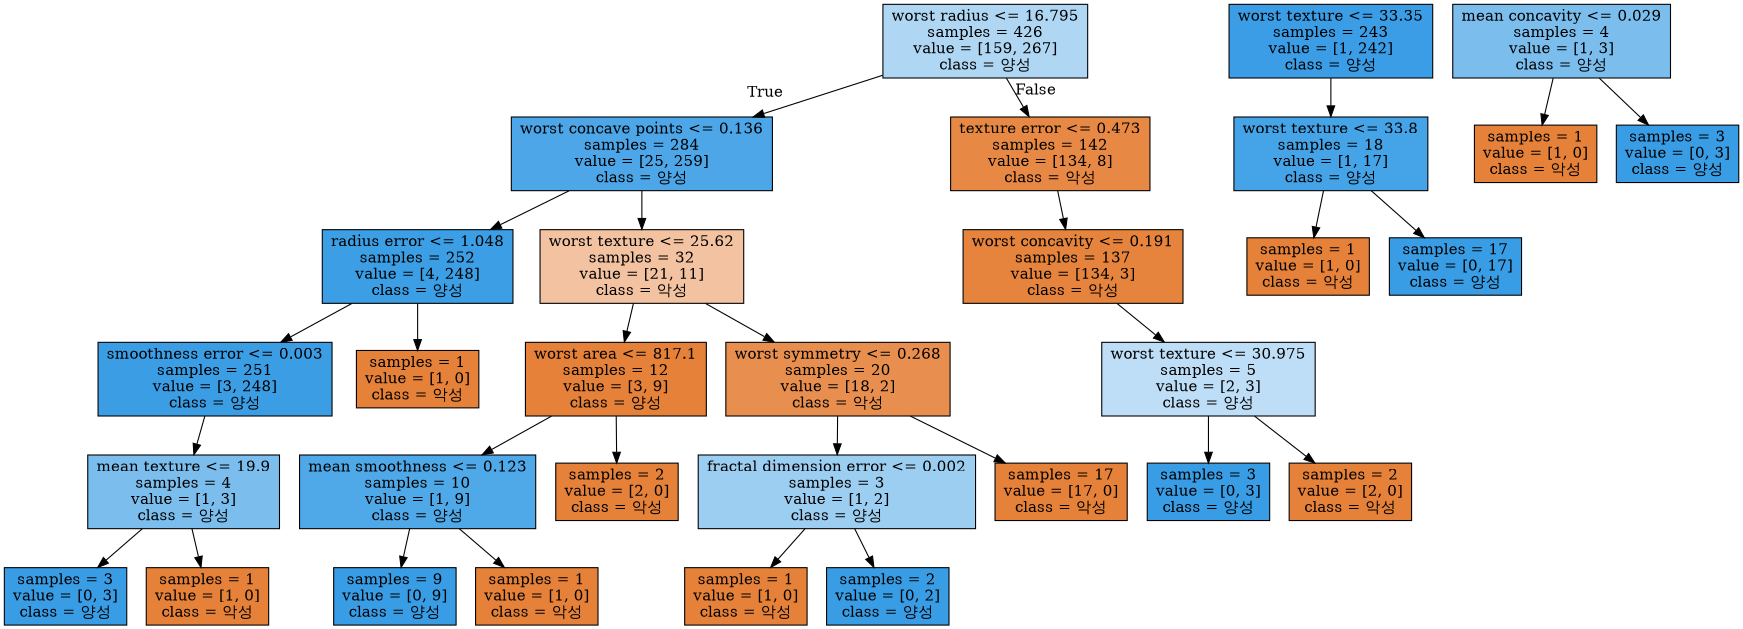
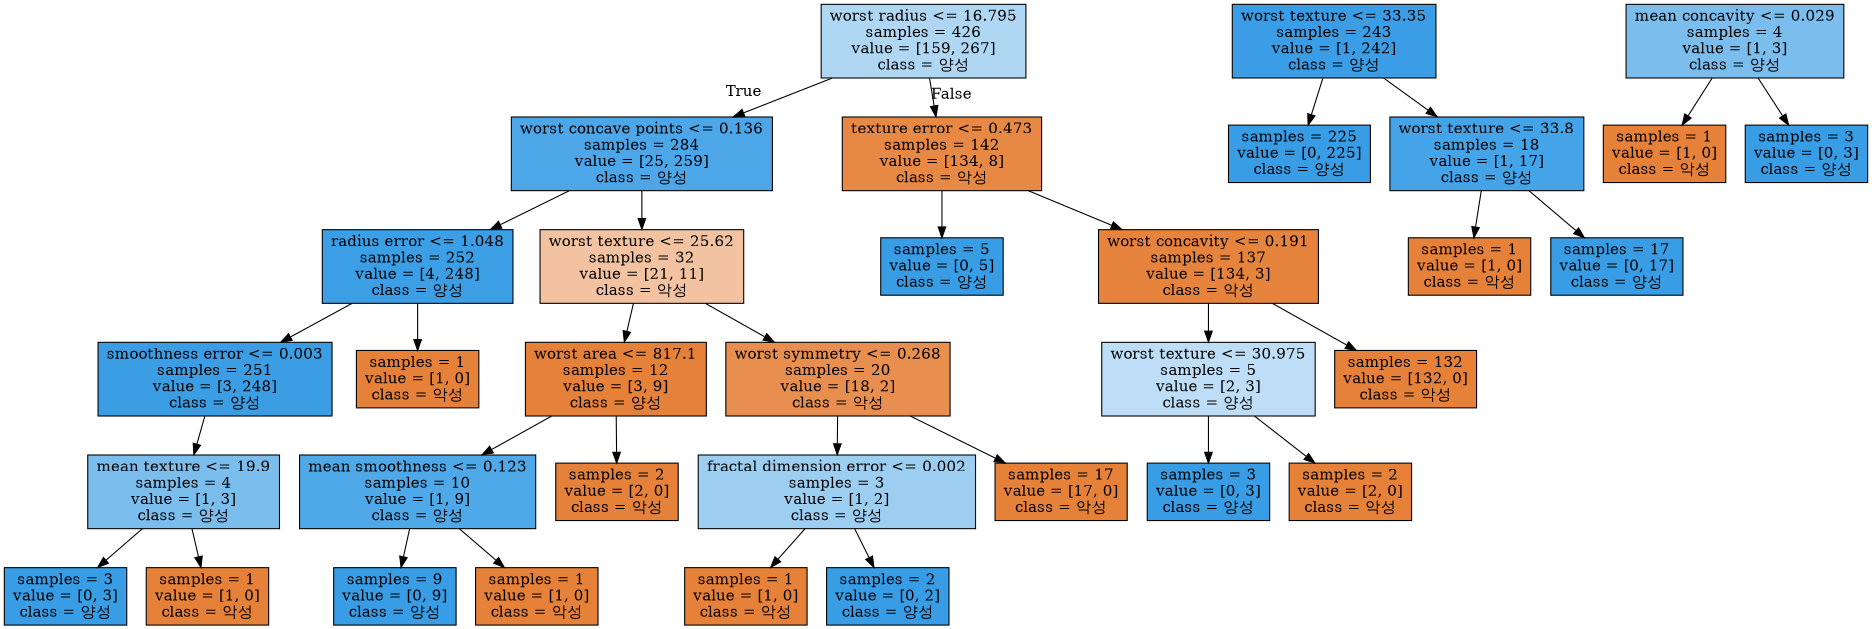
none -> (1299, 154)
none -> (942, 266)
none -> (1406, 379)
